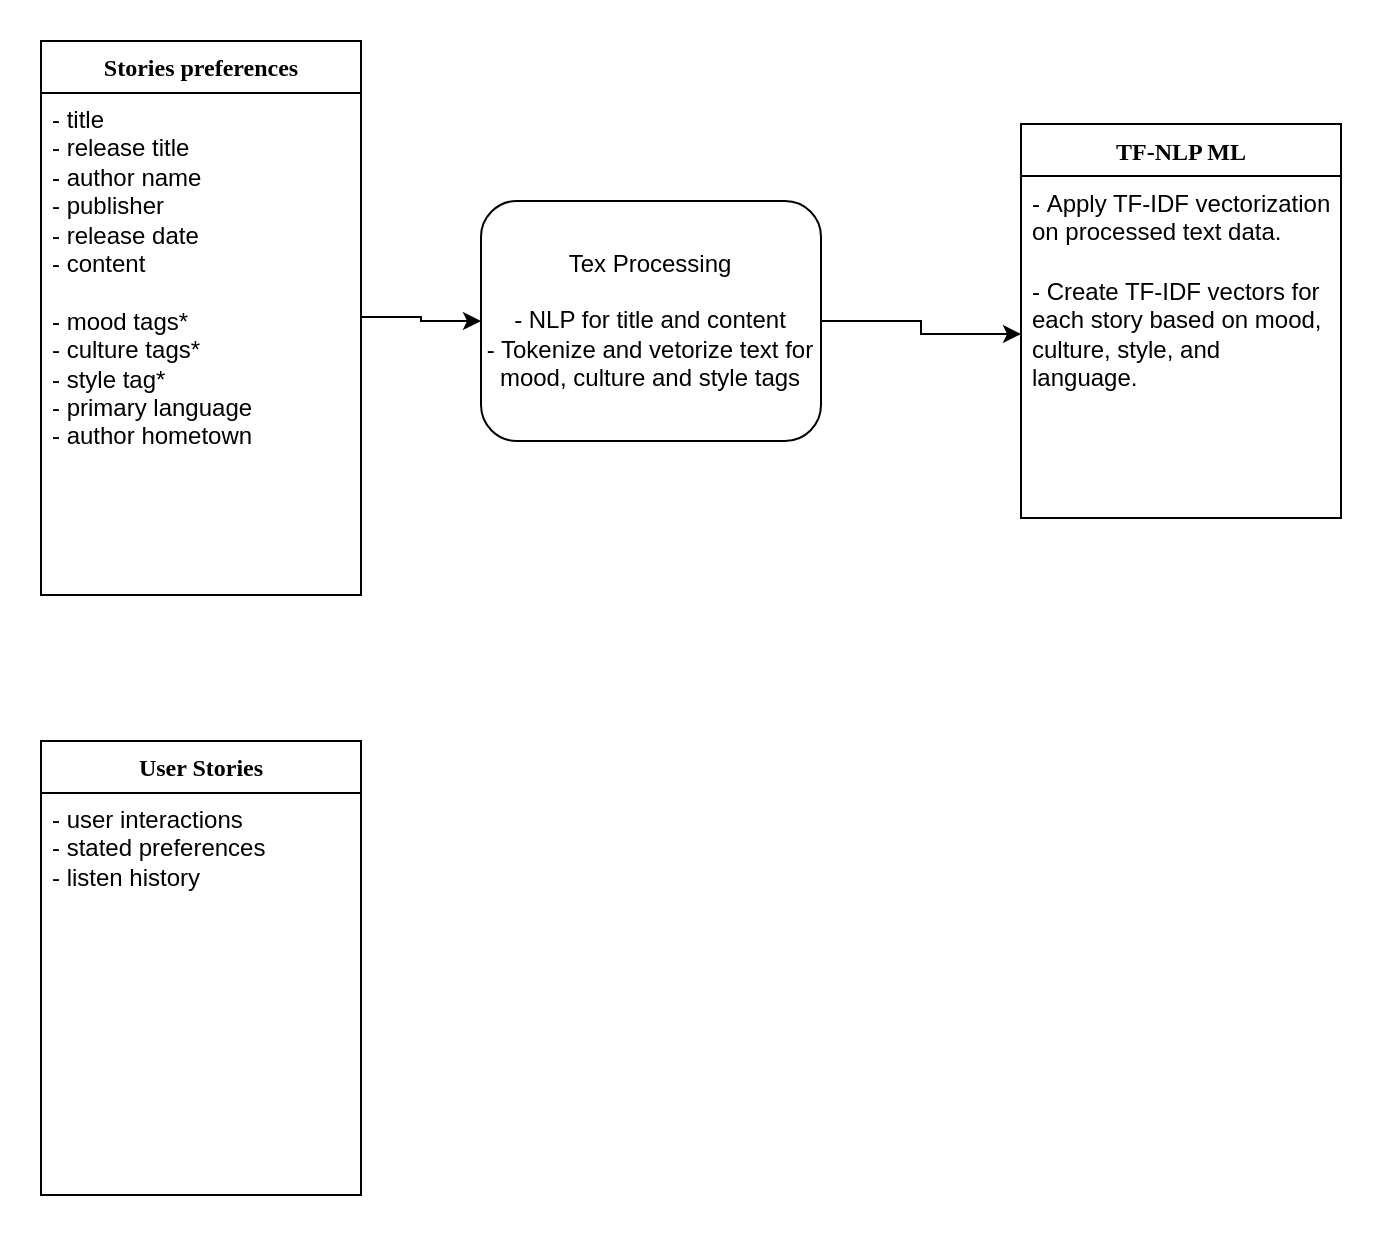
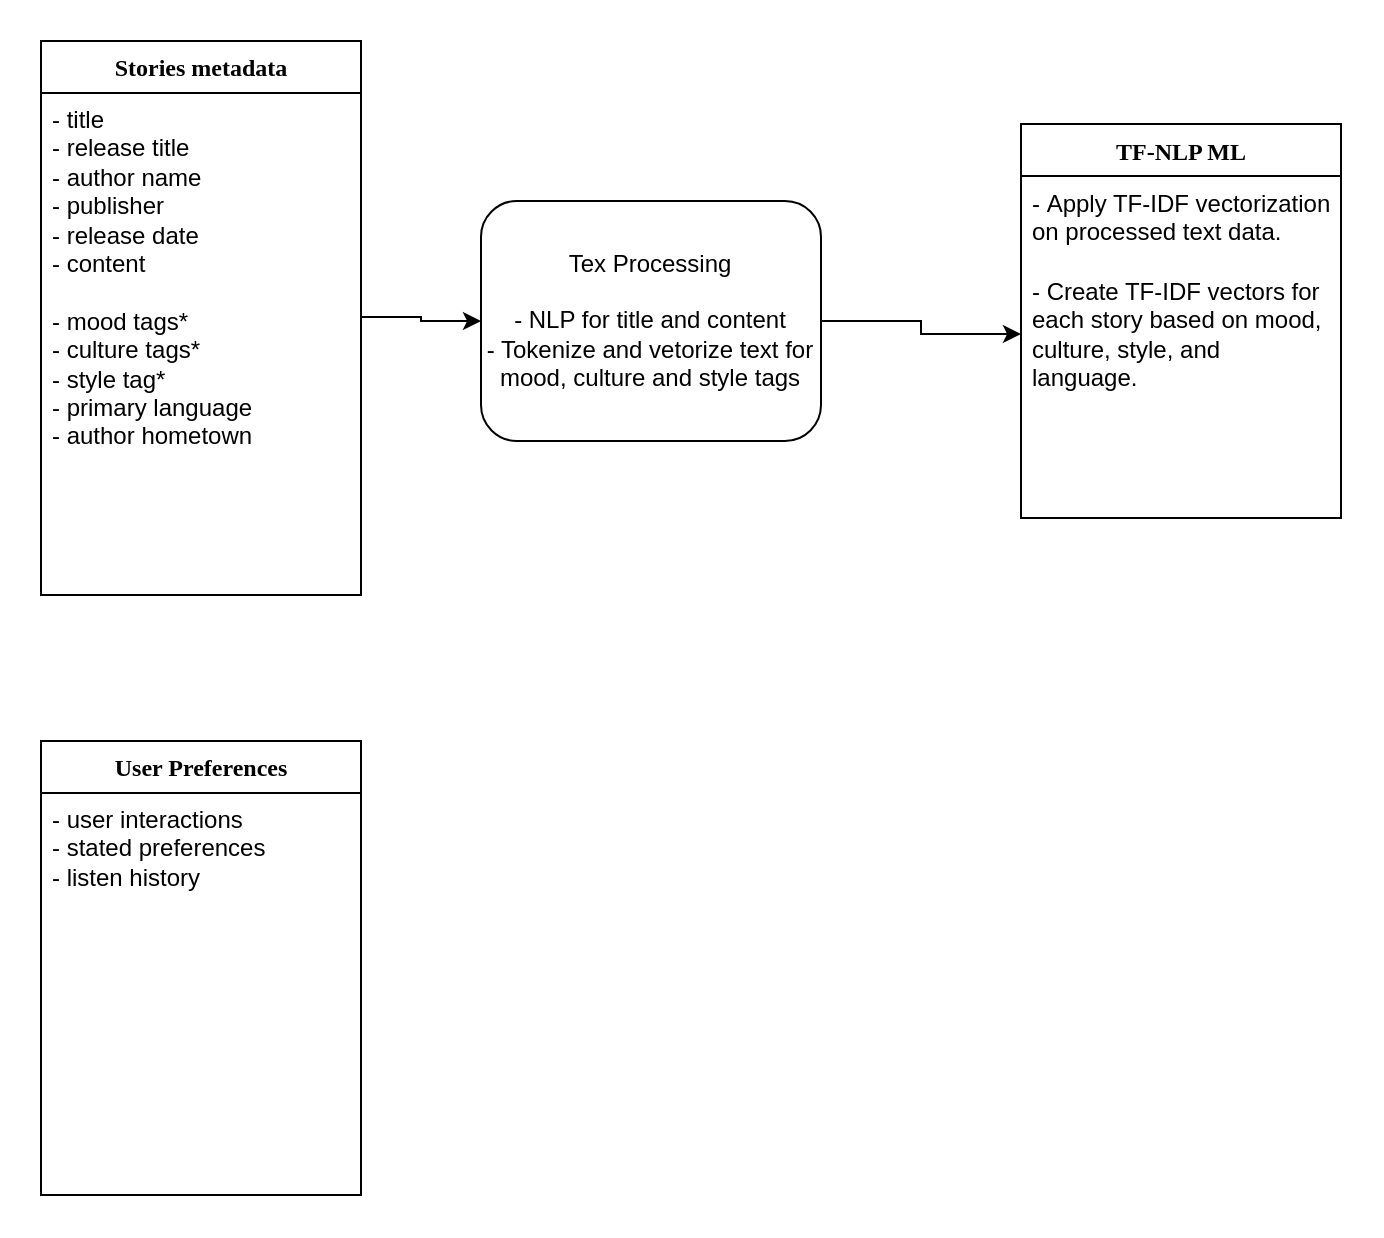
(202, 69) -> (202, 69)
(202, 769) -> (202, 769)
